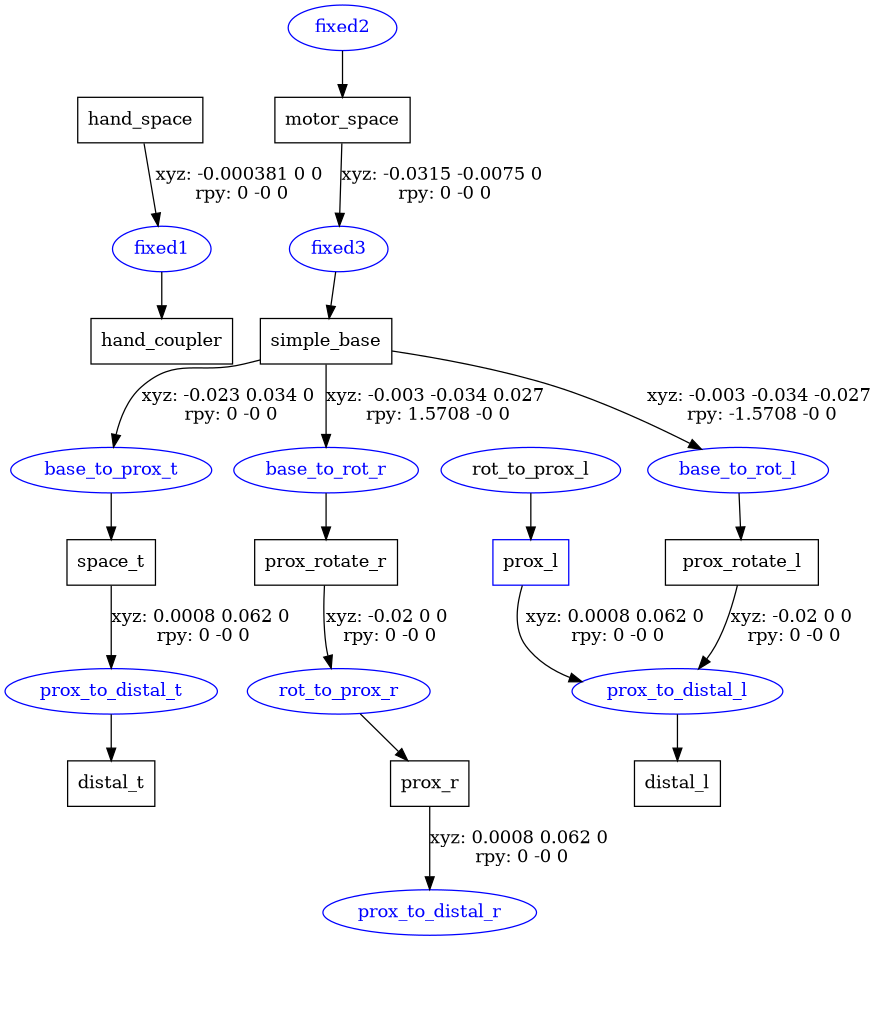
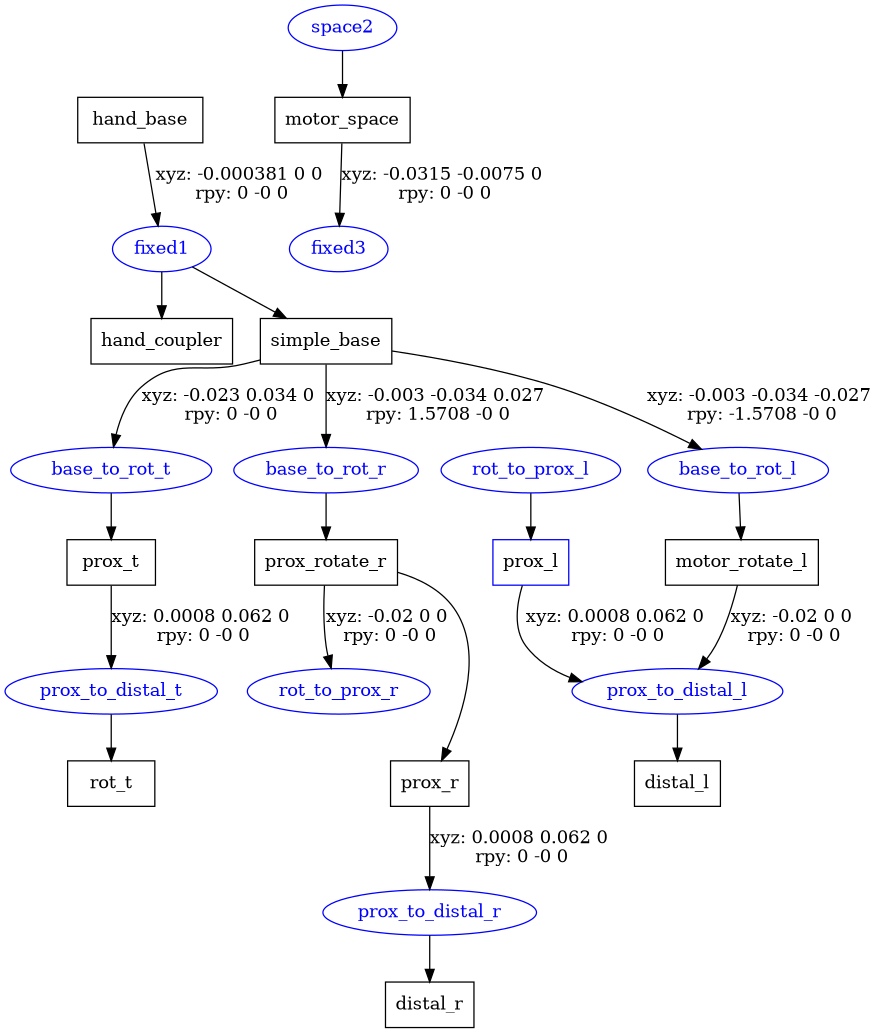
(343, 28) -> (343, 28)
(140, 120) -> (140, 120)
(333, 289) -> (234, 290)
(111, 470) -> (111, 470)
(531, 470) -> (531, 470)
(111, 562) -> (111, 562)
(742, 562) -> (742, 562)
(379, 733) -> (468, 645)
(111, 784) -> (111, 784)
none -> (430, 1005)
